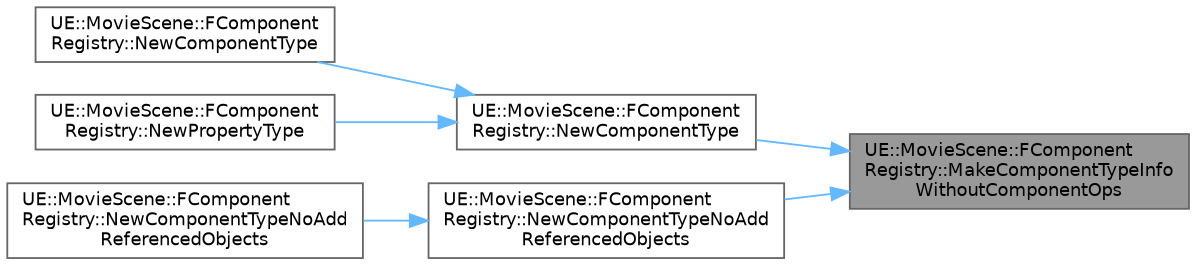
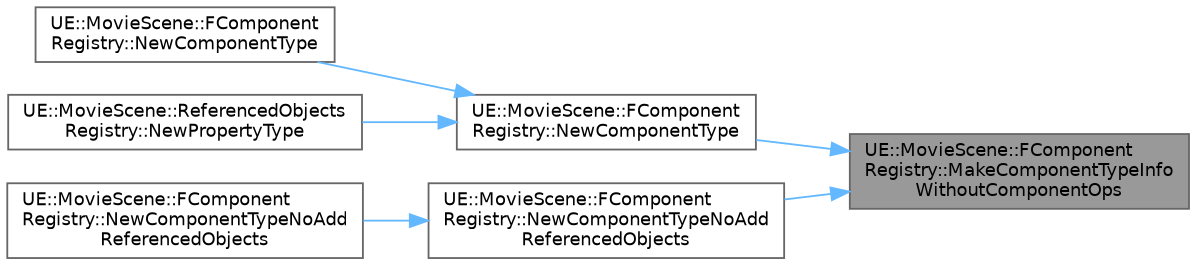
(185, 122) -> (185, 122)
